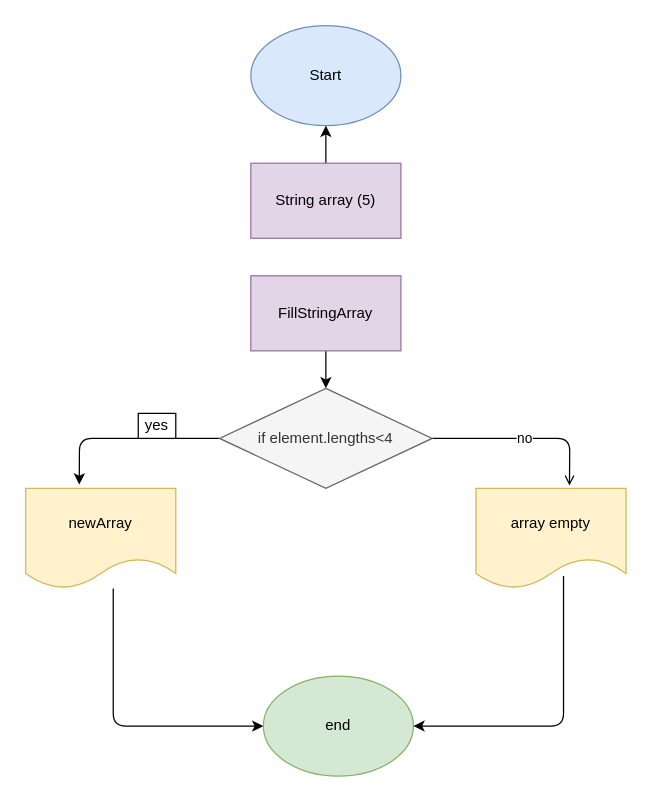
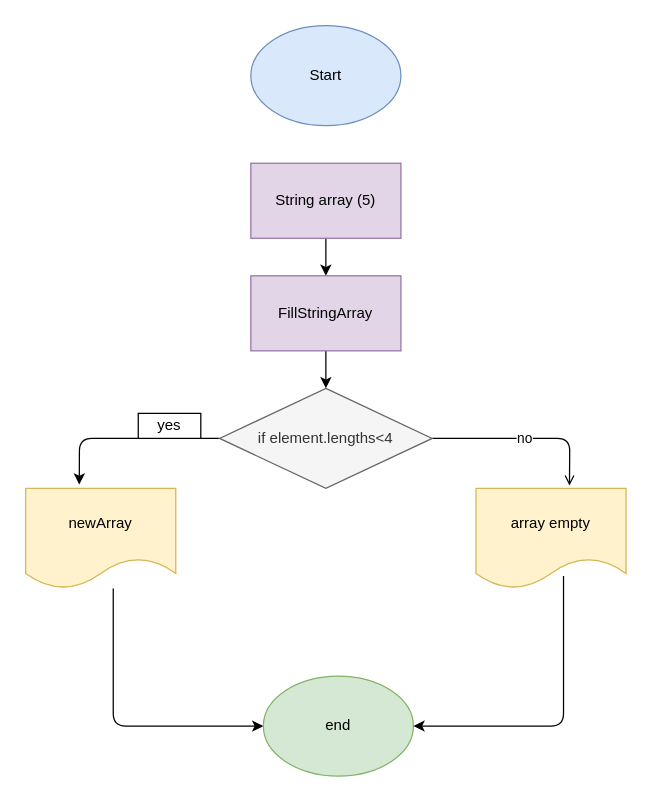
(326, 149) -> (326, 252)
(157, 426) -> (169, 426)
